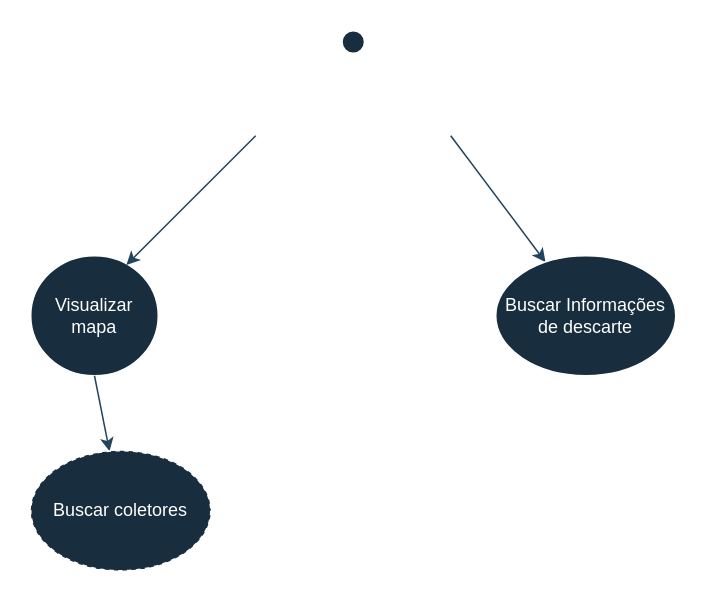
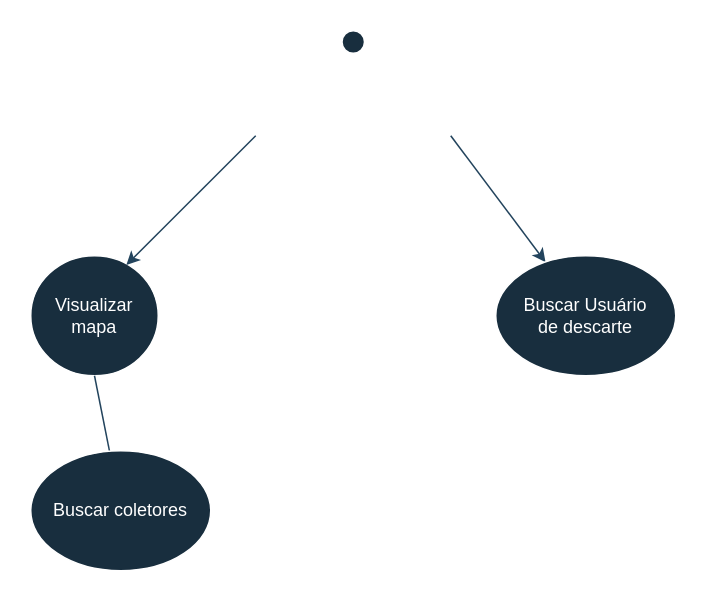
(586, 316) -> (586, 316)
(107, 439) -> (108, 444)
(121, 511) -> (121, 511)
